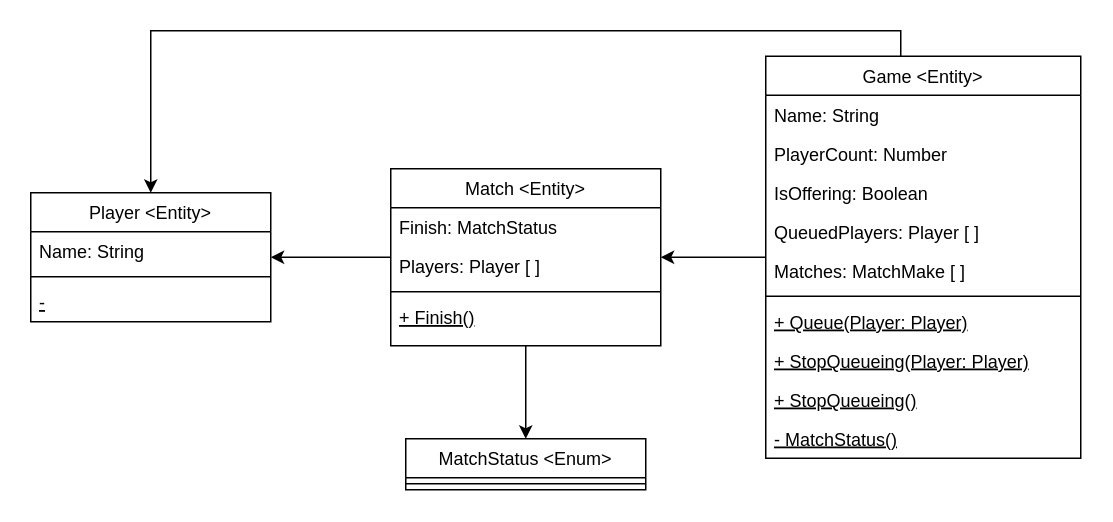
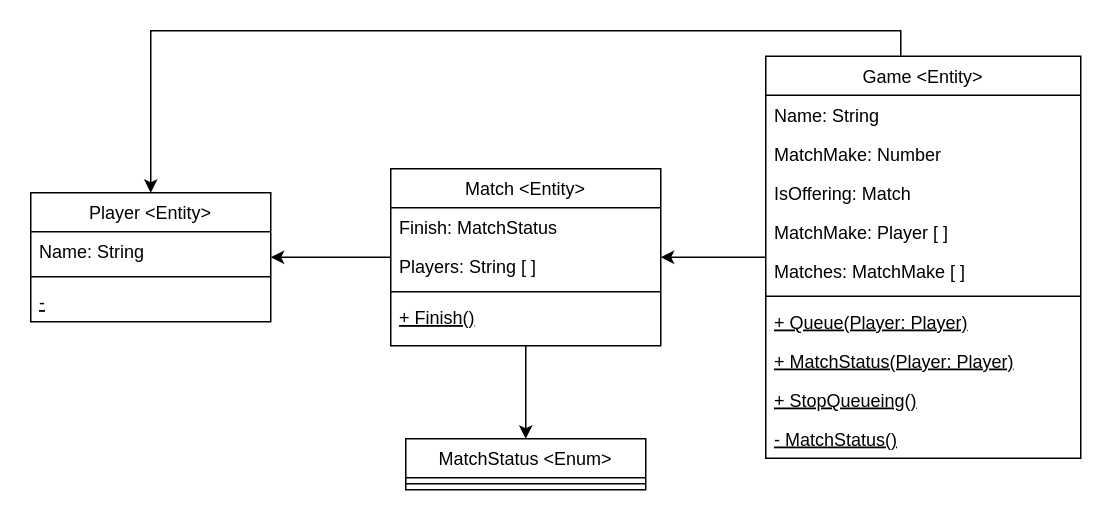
(863, 155) -> (855, 155)
(860, 194) -> (853, 194)
(886, 233) -> (868, 233)
(481, 267) -> (481, 267)
(911, 362) -> (908, 362)
